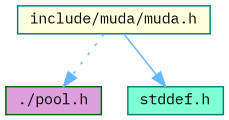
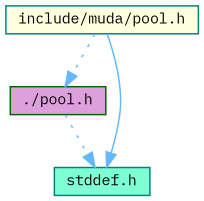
(114, 20) -> (102, 20)
none -> (76, 135)
